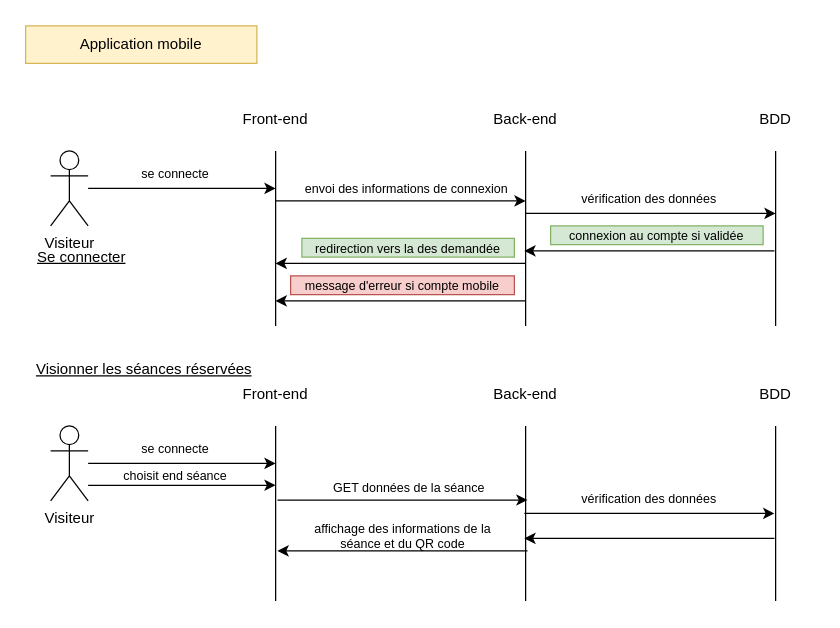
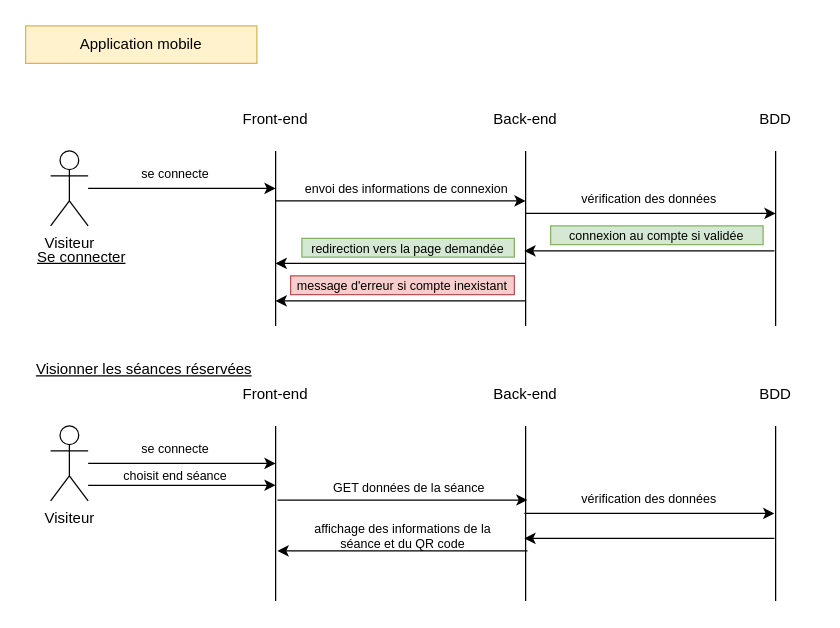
(408, 248) -> (408, 248)
(403, 286) -> (403, 286)
